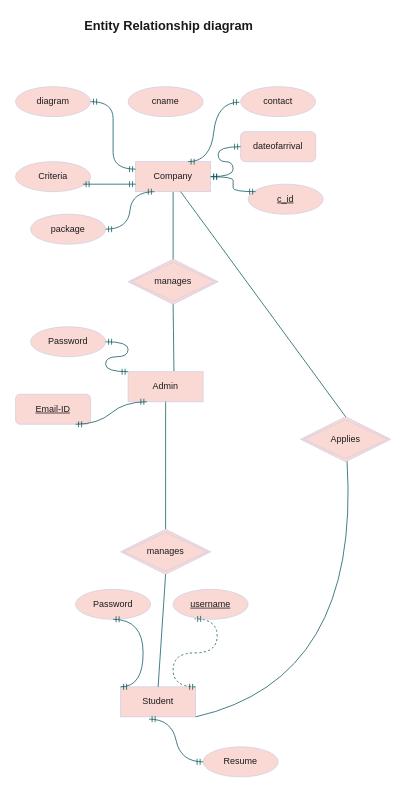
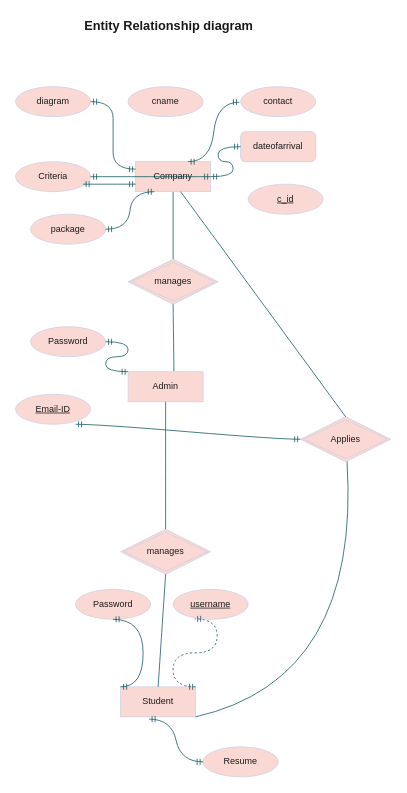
(233, 187) -> (150, 177)
(53, 409) -> (53, 409)
(113, 411) -> (190, 432)
